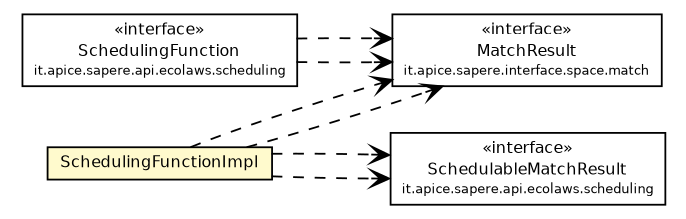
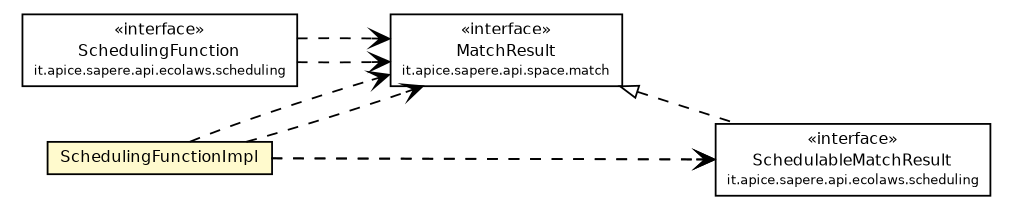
(527, 71) -> (506, 71)
none -> (688, 108)
